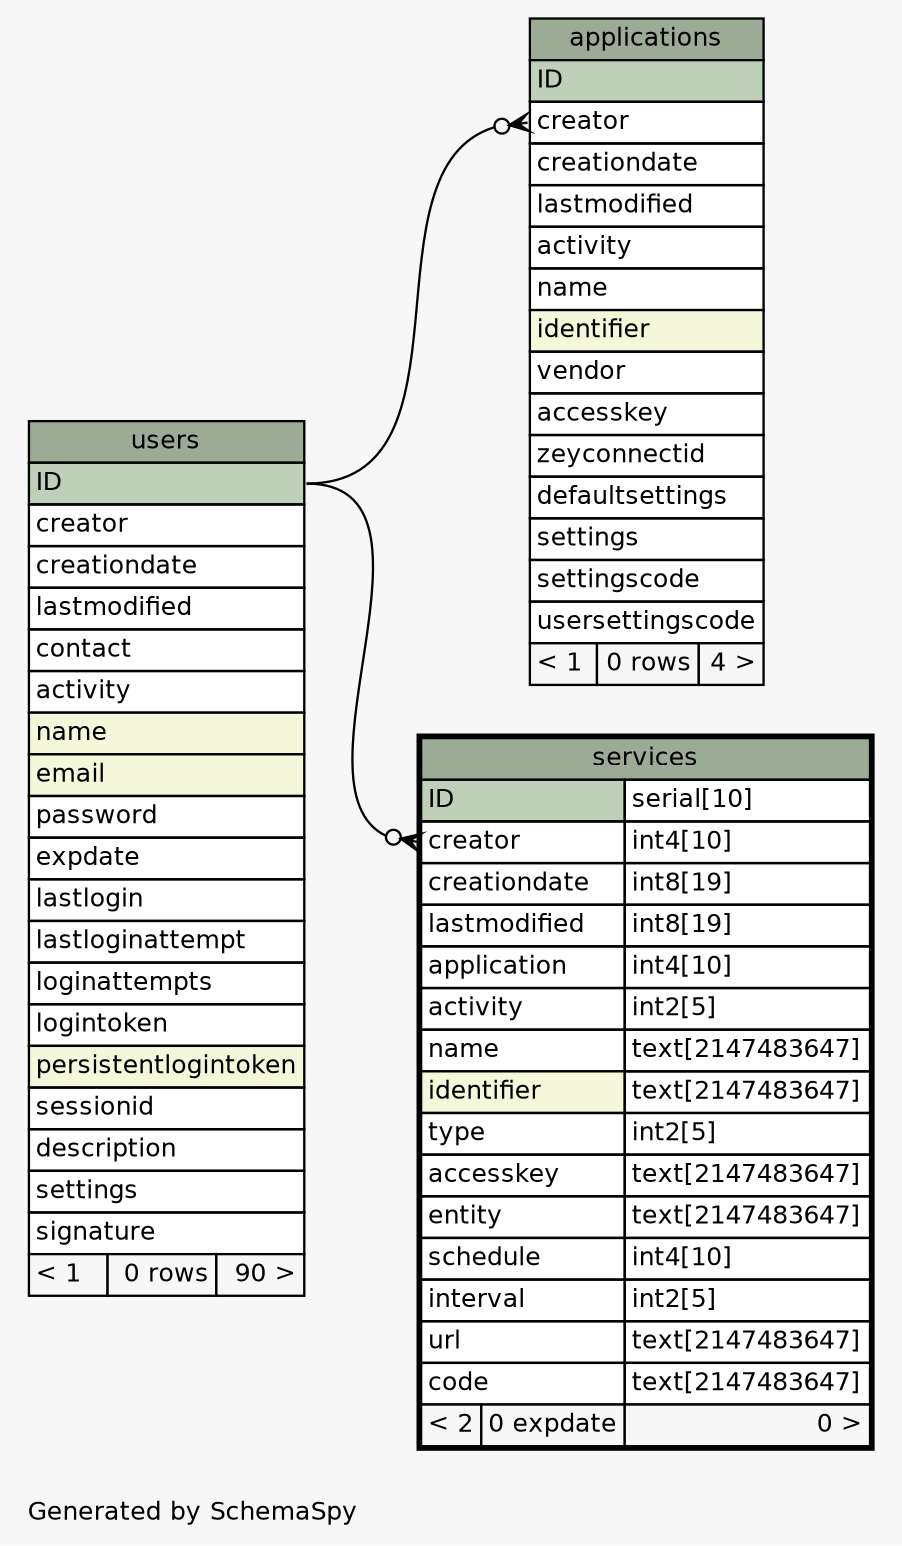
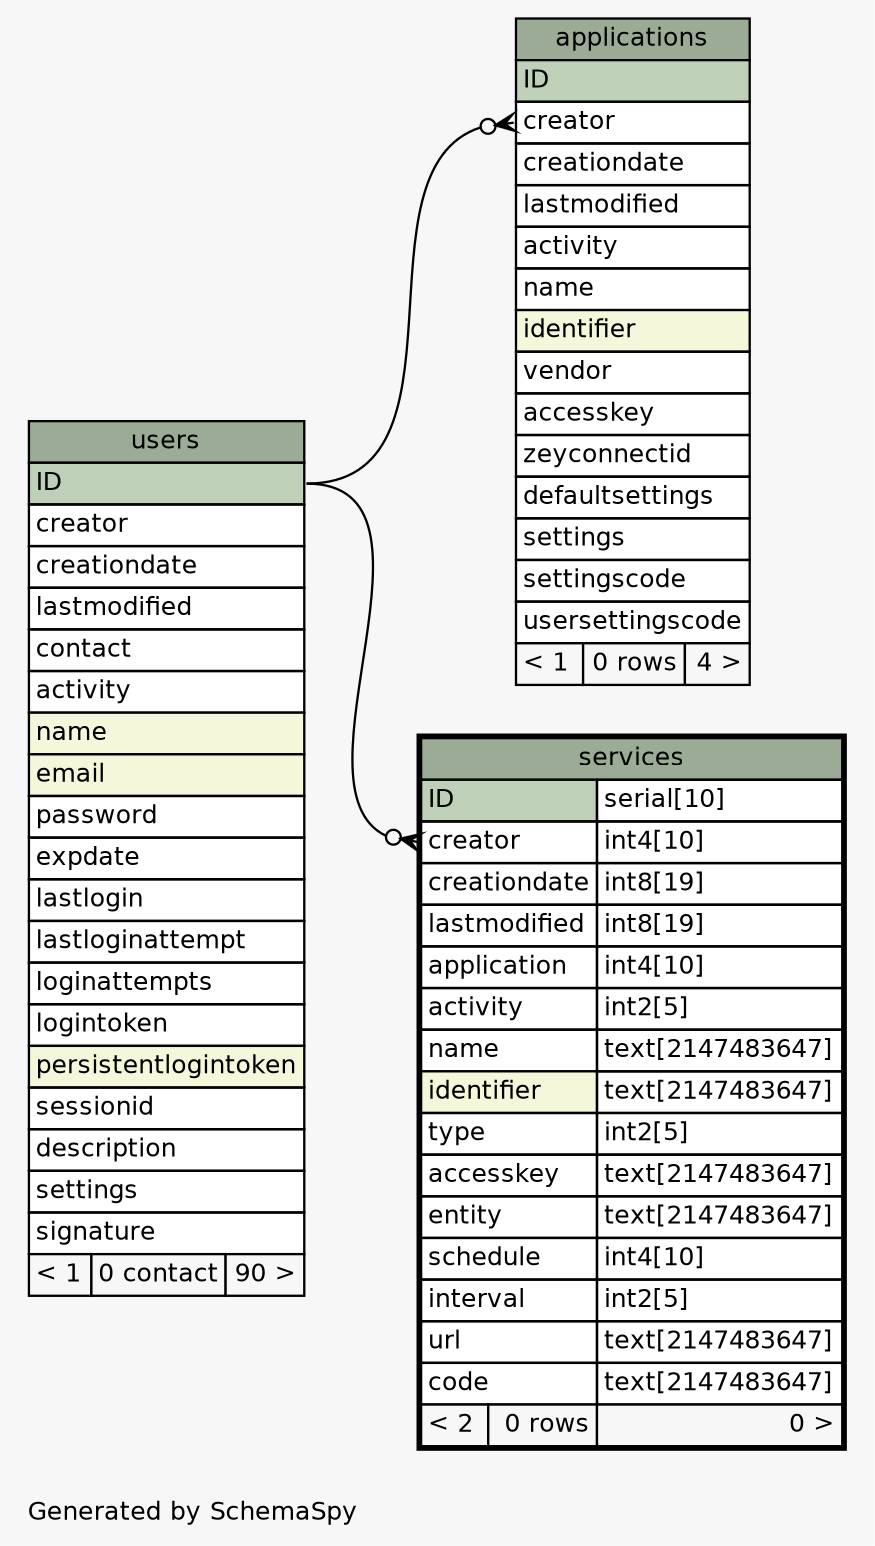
(167, 1274) -> (159, 1274)
(553, 1424) -> (547, 1424)
